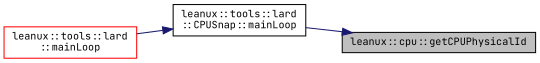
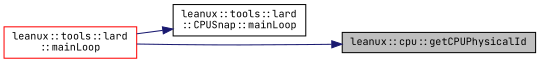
(324, 30) -> (234, 45)
